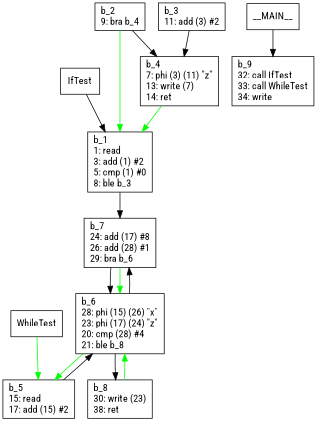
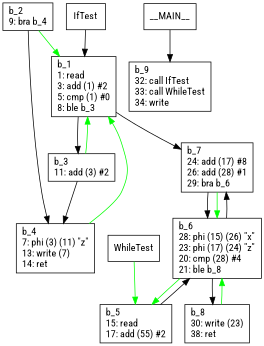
none -> (78, 132)
none -> (87, 139)
(39, 399) -> (136, 324)
